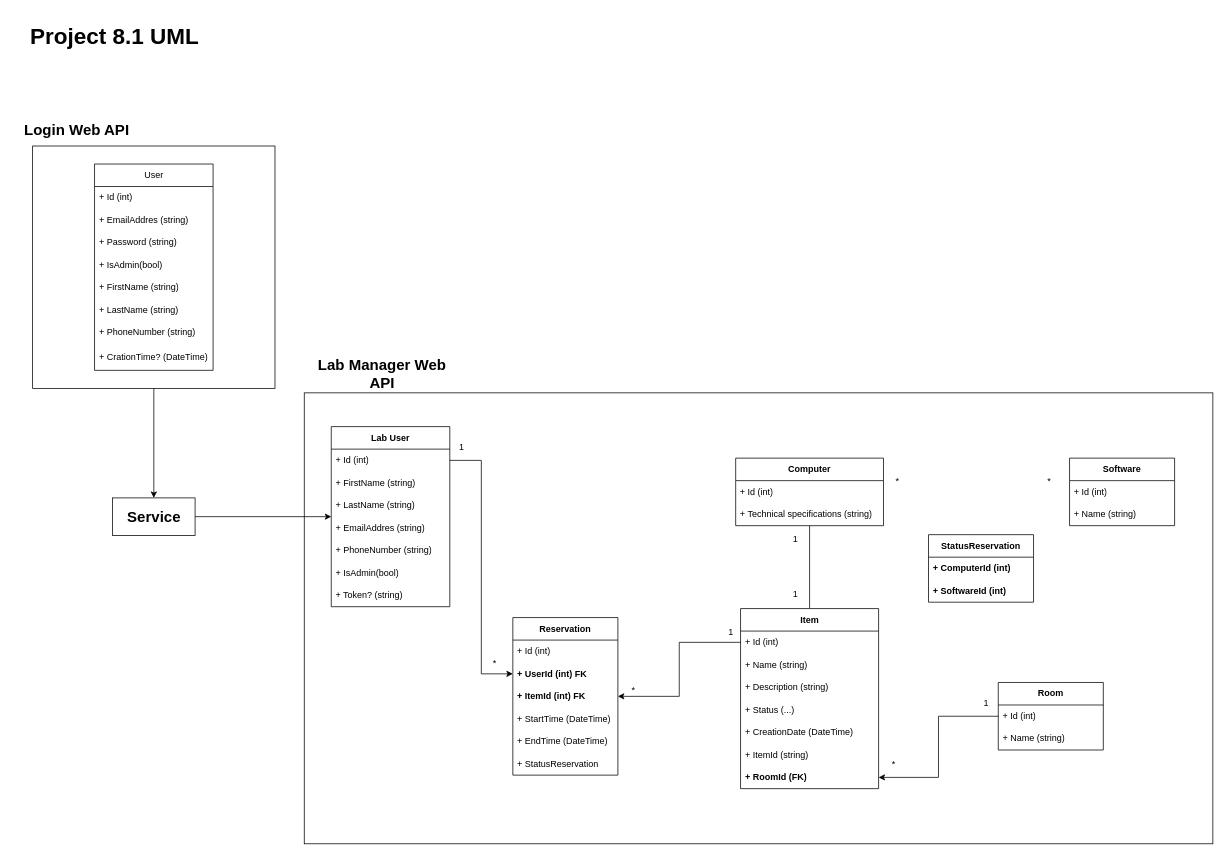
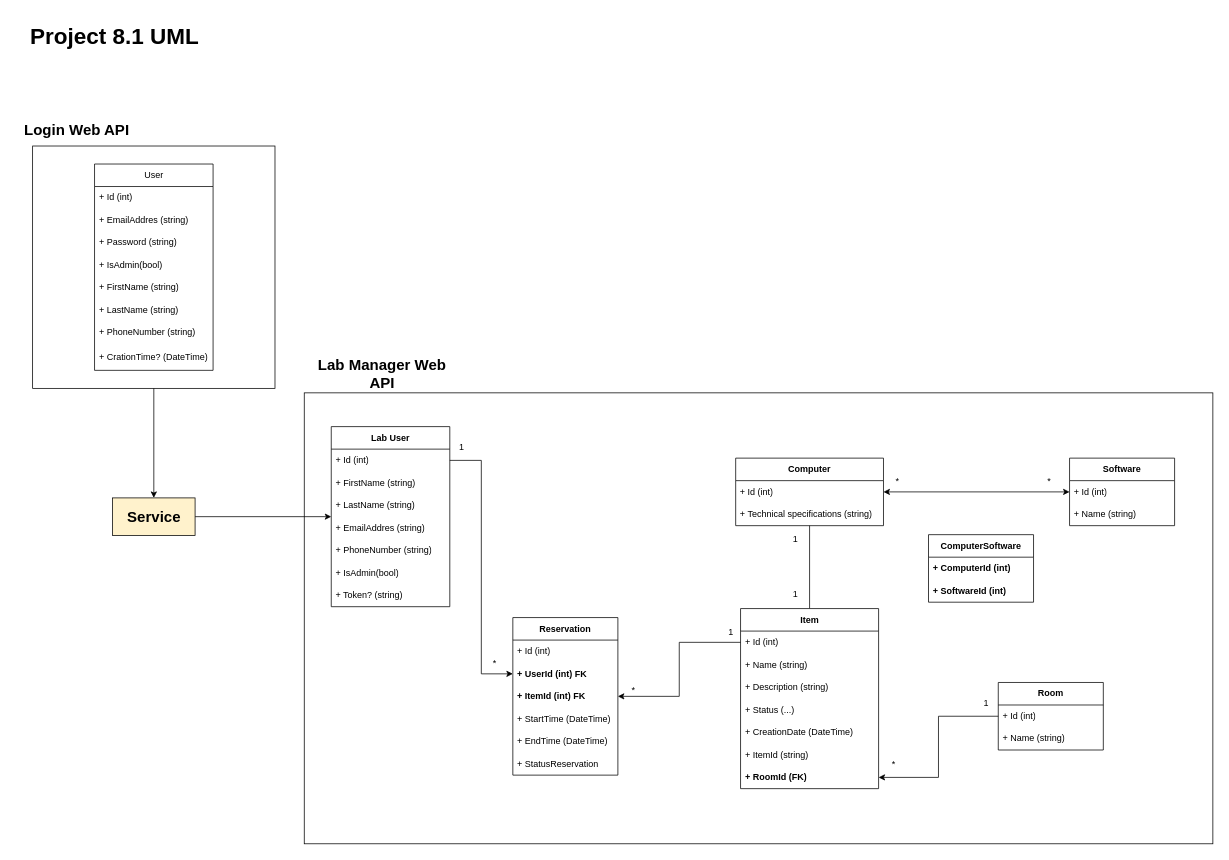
none -> (889, 492)
(154, 516) -> (154, 516)
(981, 546) -> (981, 546)
